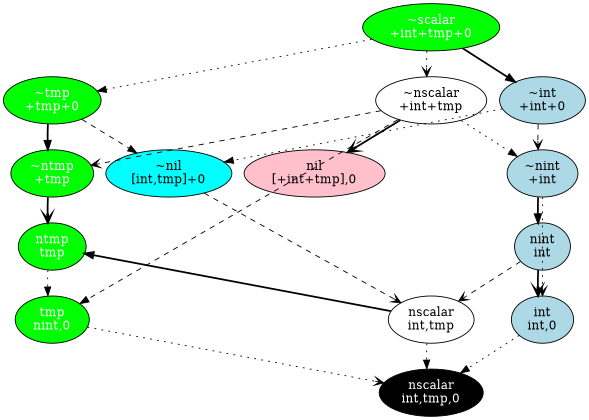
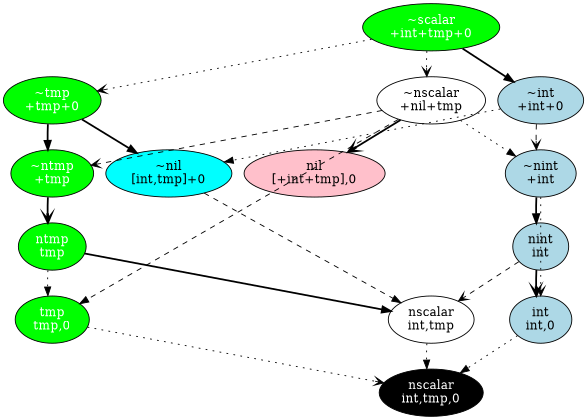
(239, 64) -> (239, 64)
(431, 100) -> (431, 100)
(105, 134) -> (105, 134)
(299, 246) -> (299, 246)
(242, 283) -> (233, 281)
(52, 320) -> (52, 320)
